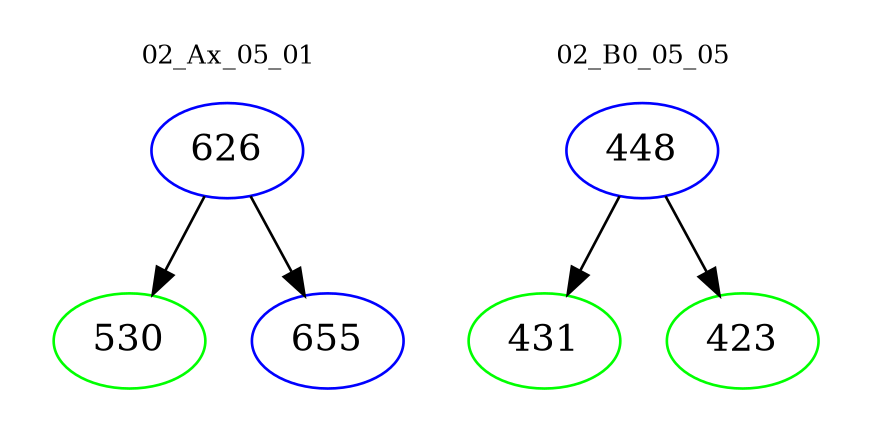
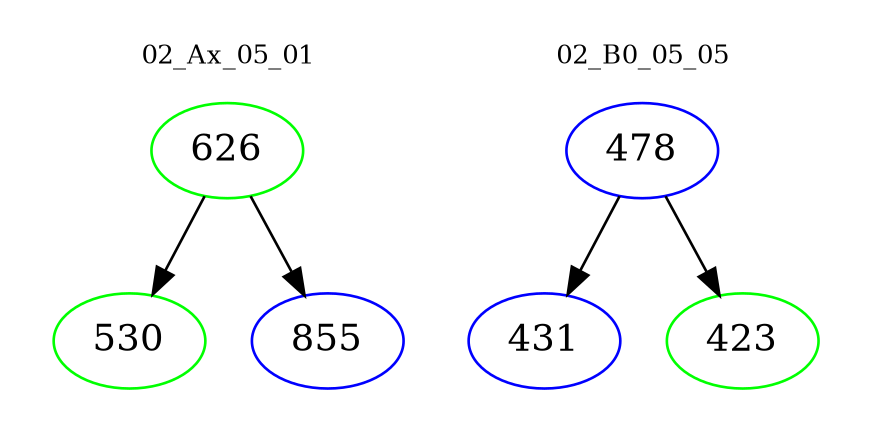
(227, 151) -> (227, 151)
(642, 151) -> (642, 151)
(328, 341) -> (328, 341)
(544, 341) -> (544, 341)
